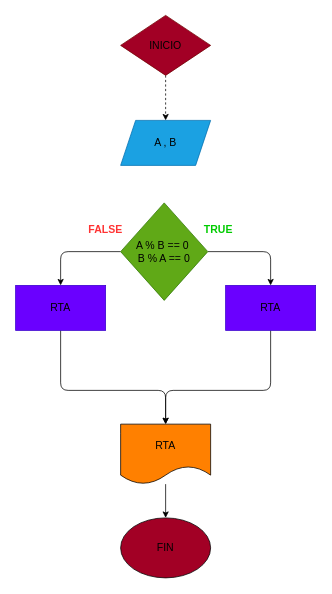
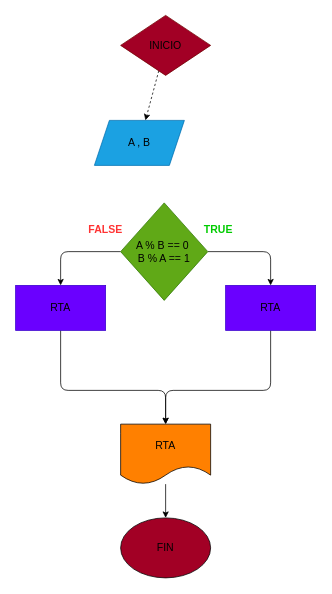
(165, 143) -> (139, 143)
(164, 252) -> (164, 252)
